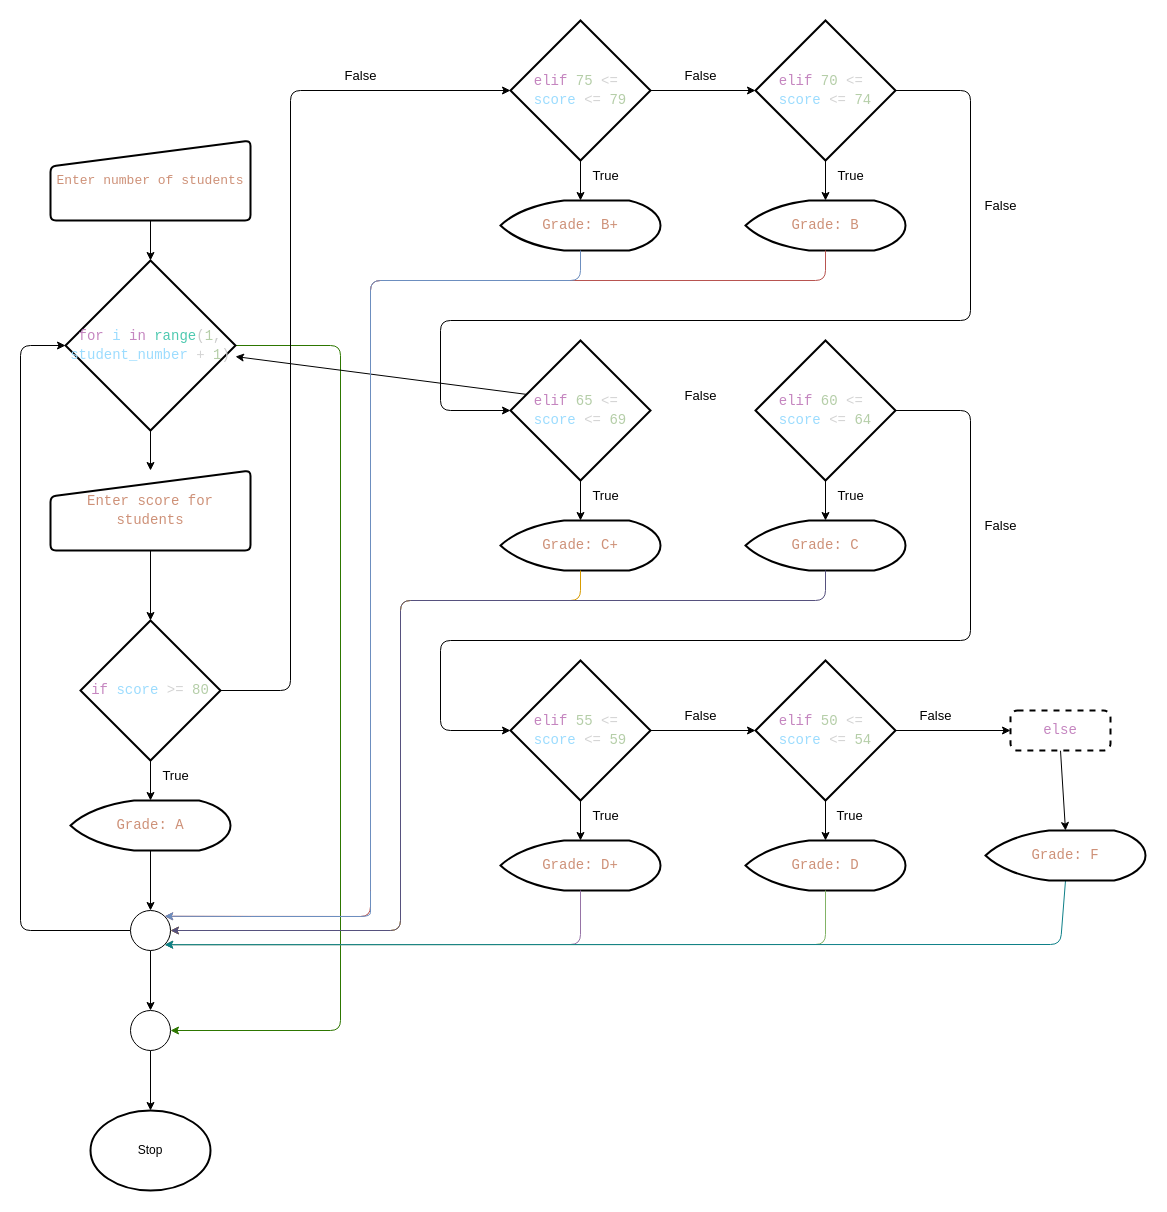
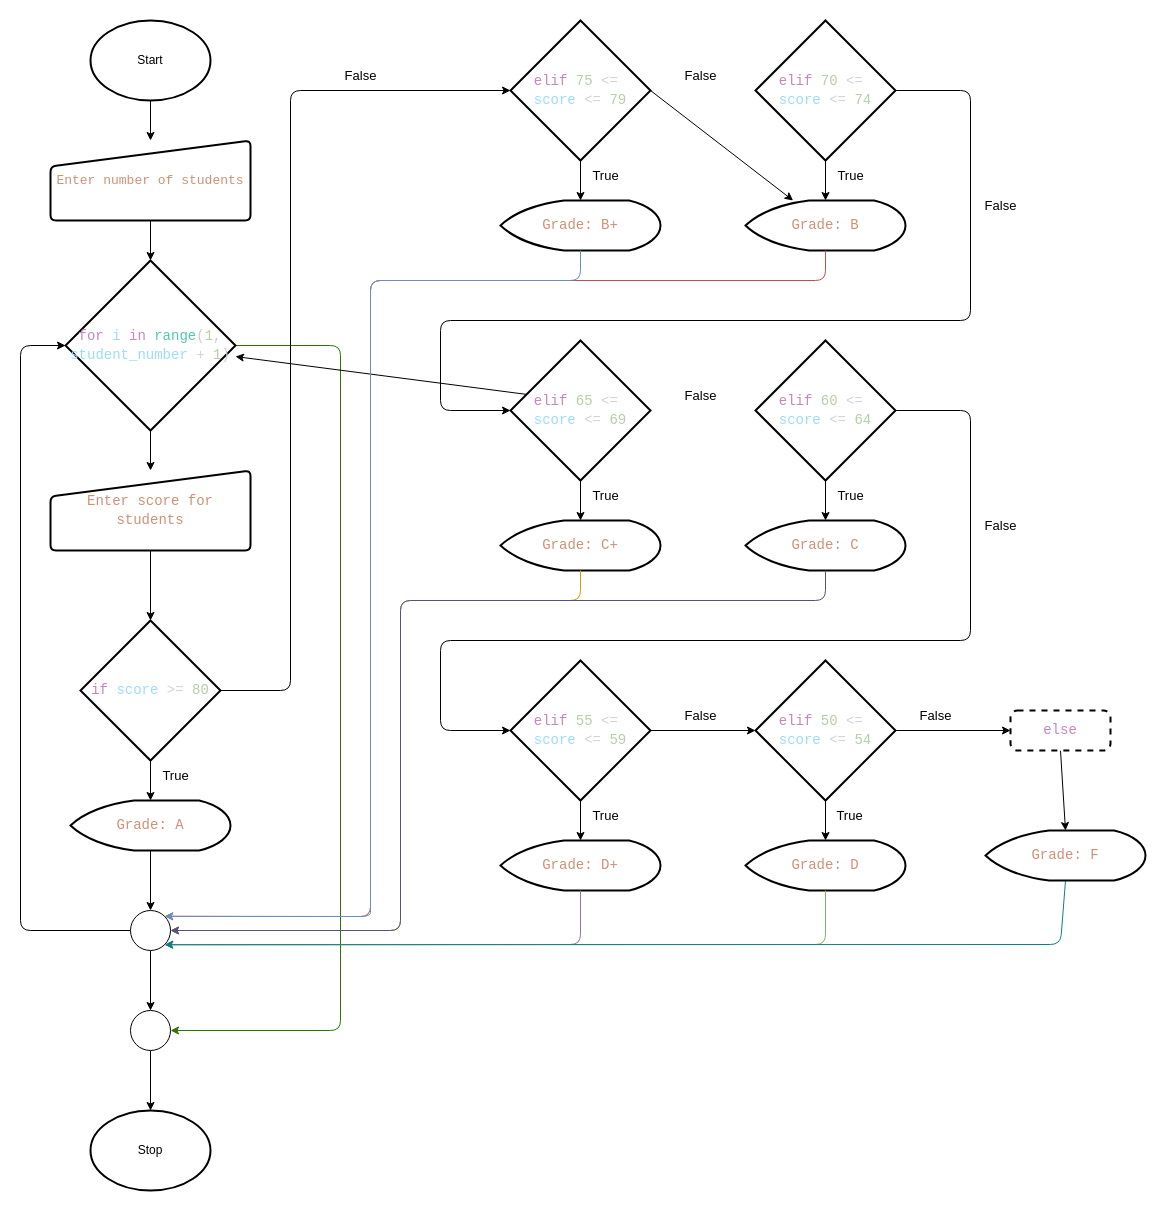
none -> (151, 61)
(700, 91) -> (719, 143)
none -> (151, 117)
